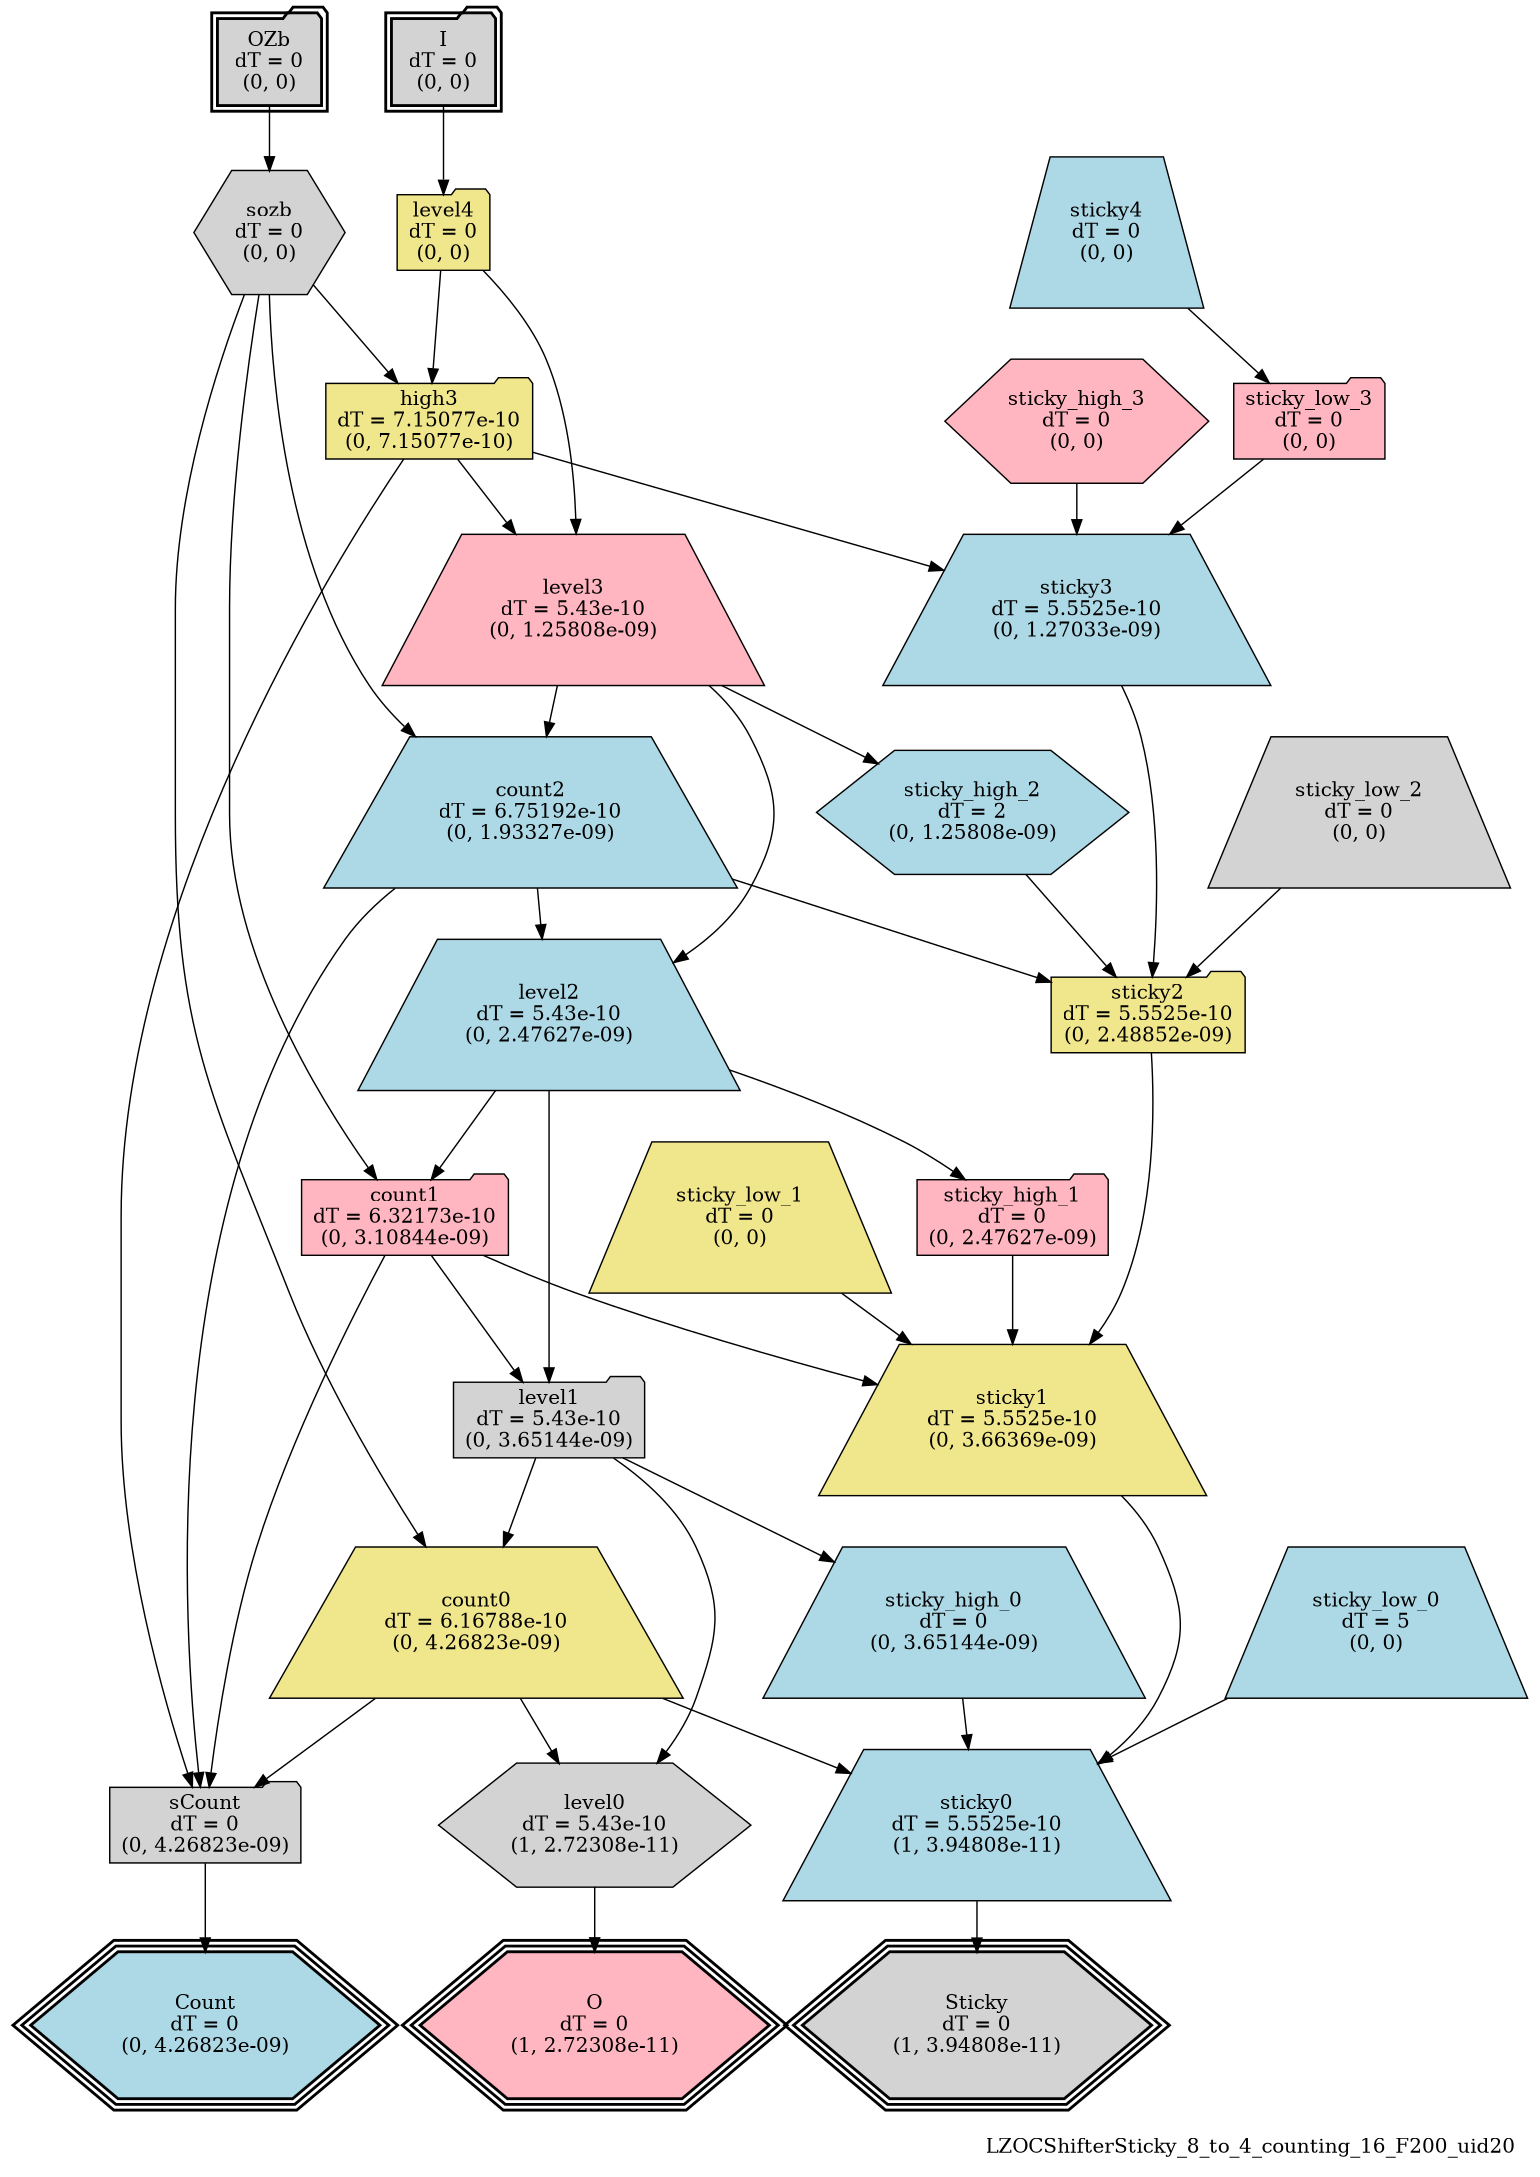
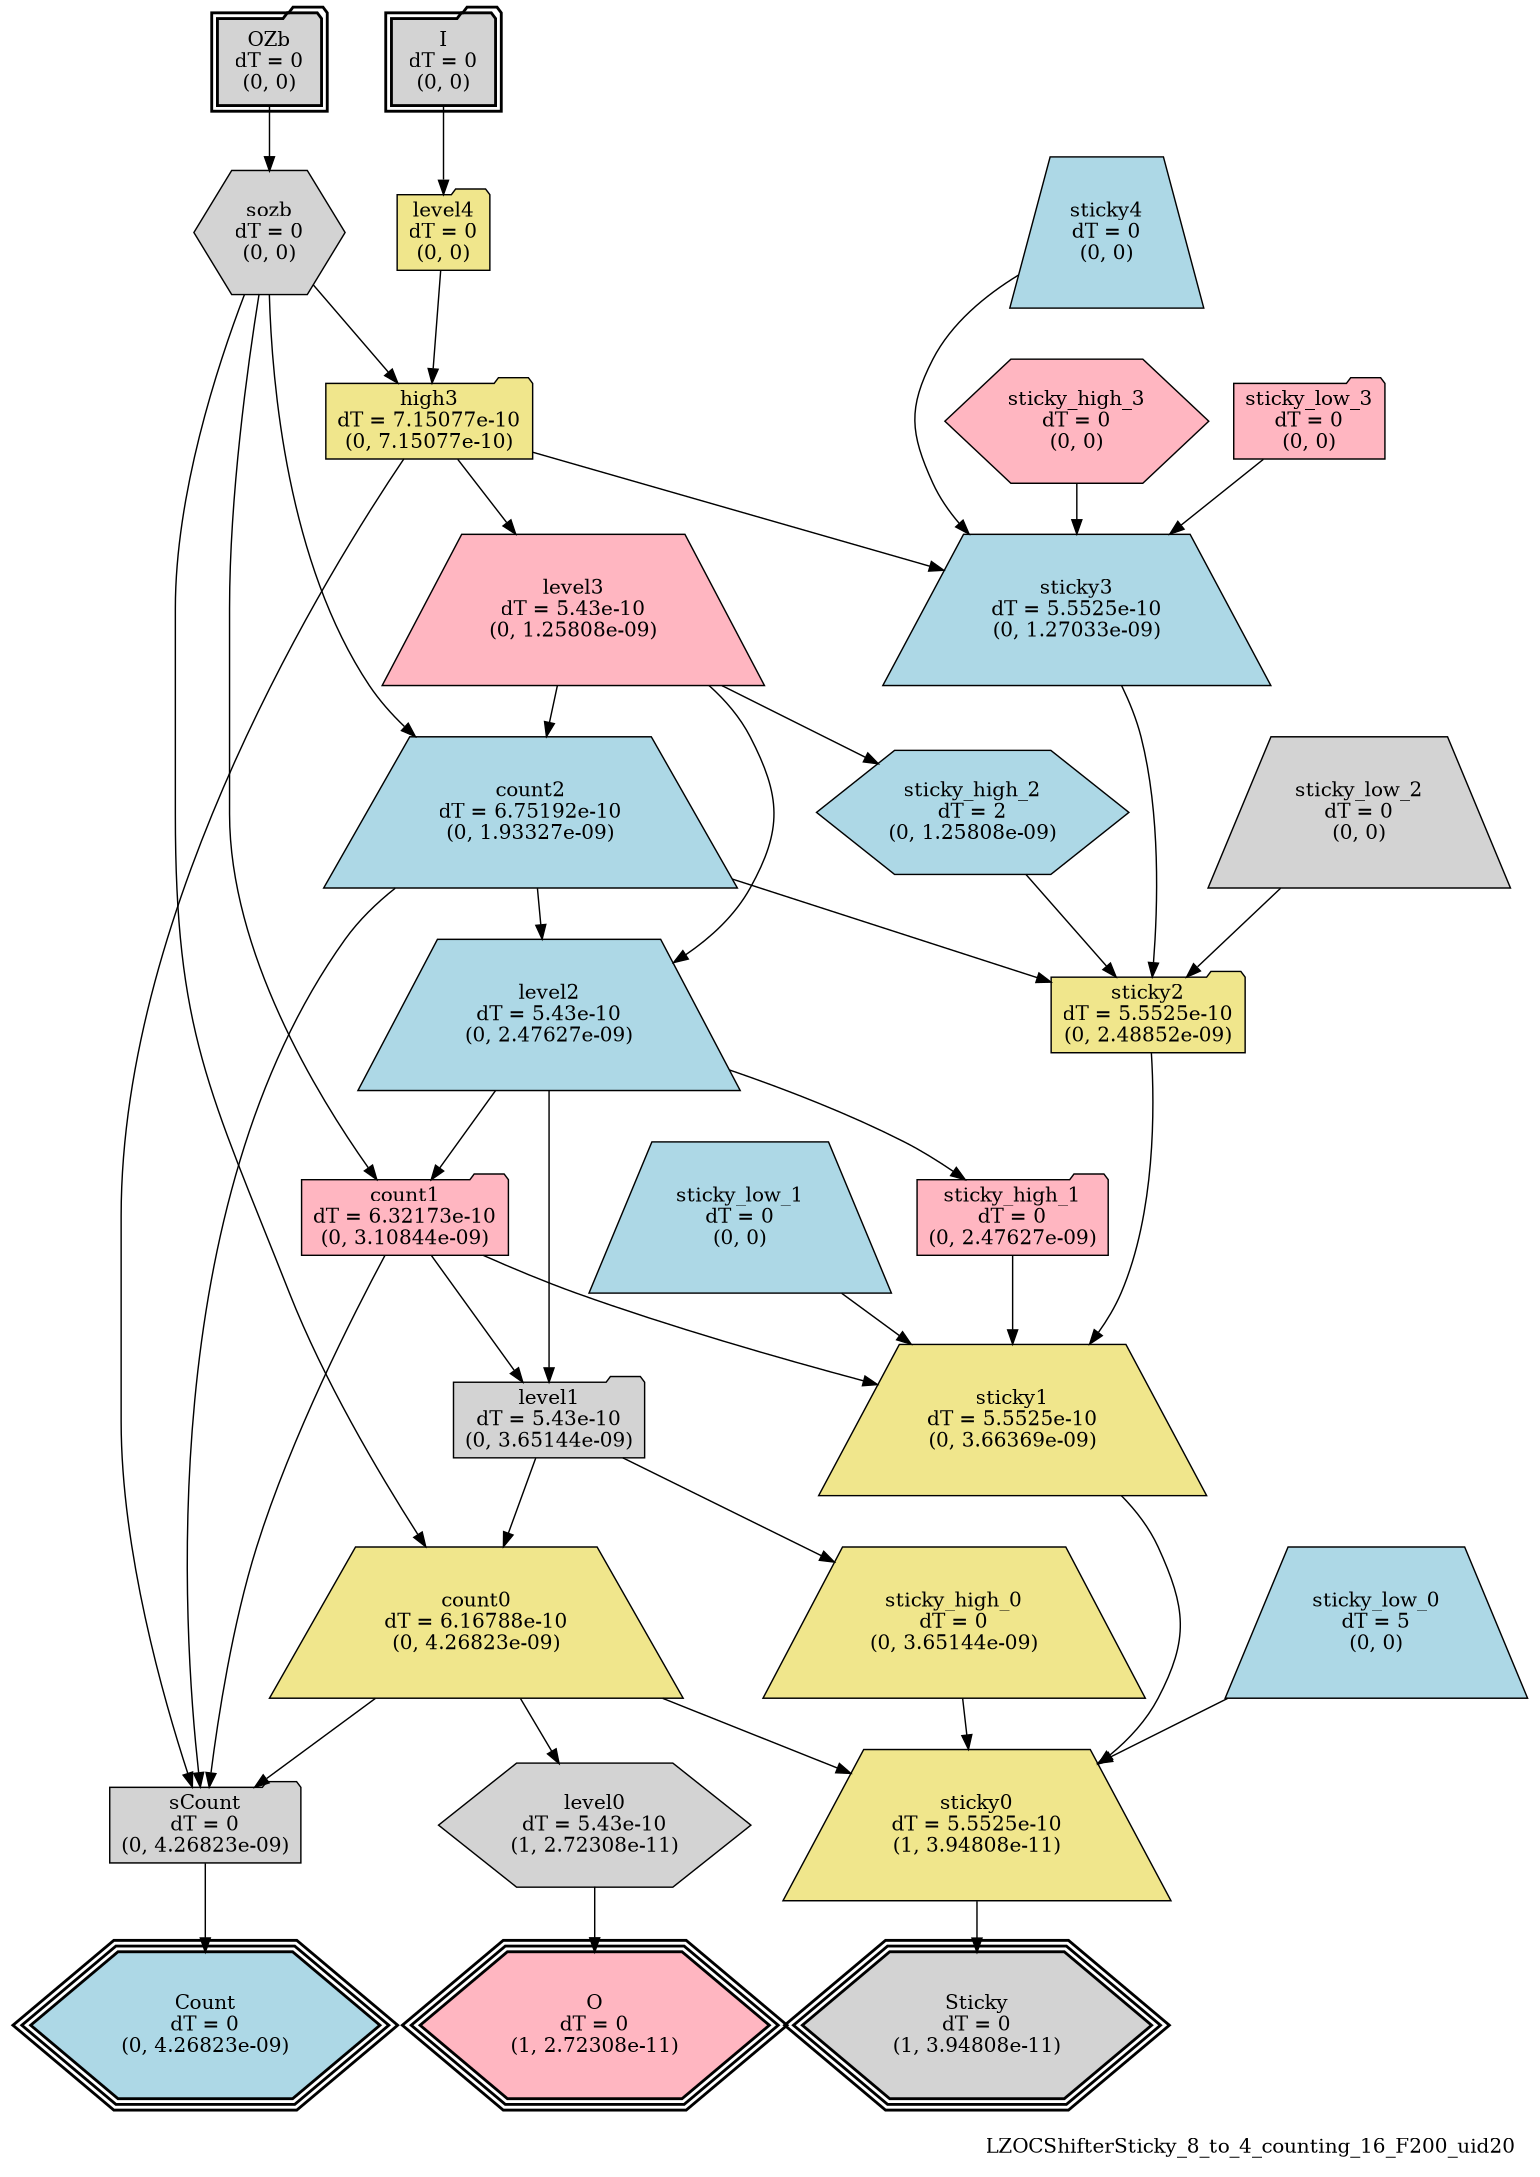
(1223, 341) -> (921, 385)
(555, 385) -> none
(740, 1217) -> (740, 1217)
(712, 1592) -> none
(954, 1623) -> (954, 1623)
(977, 1825) -> (977, 1825)
